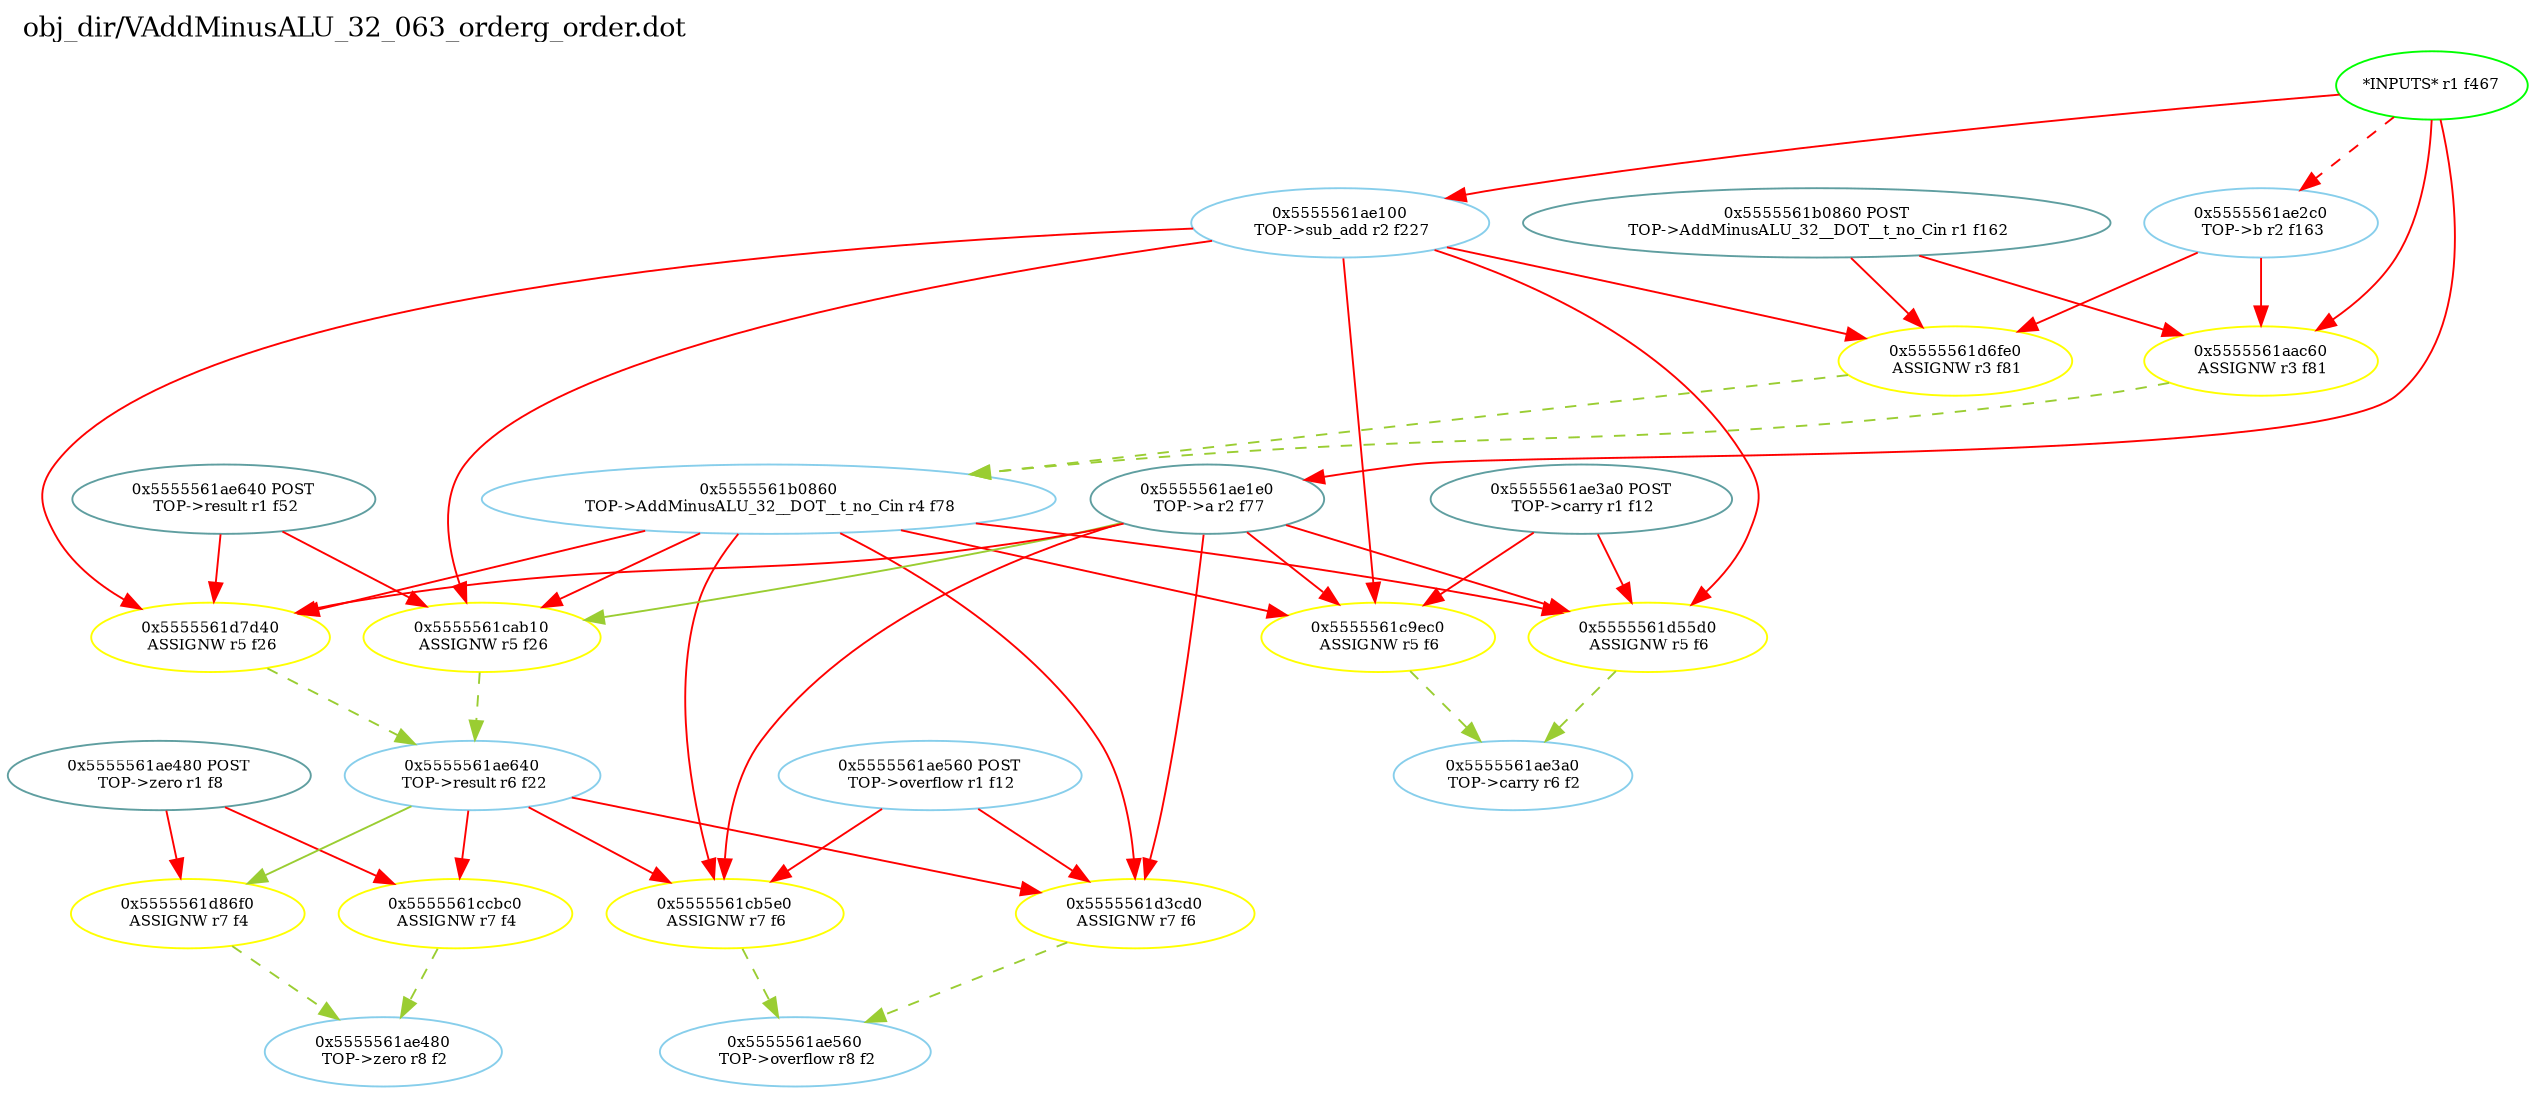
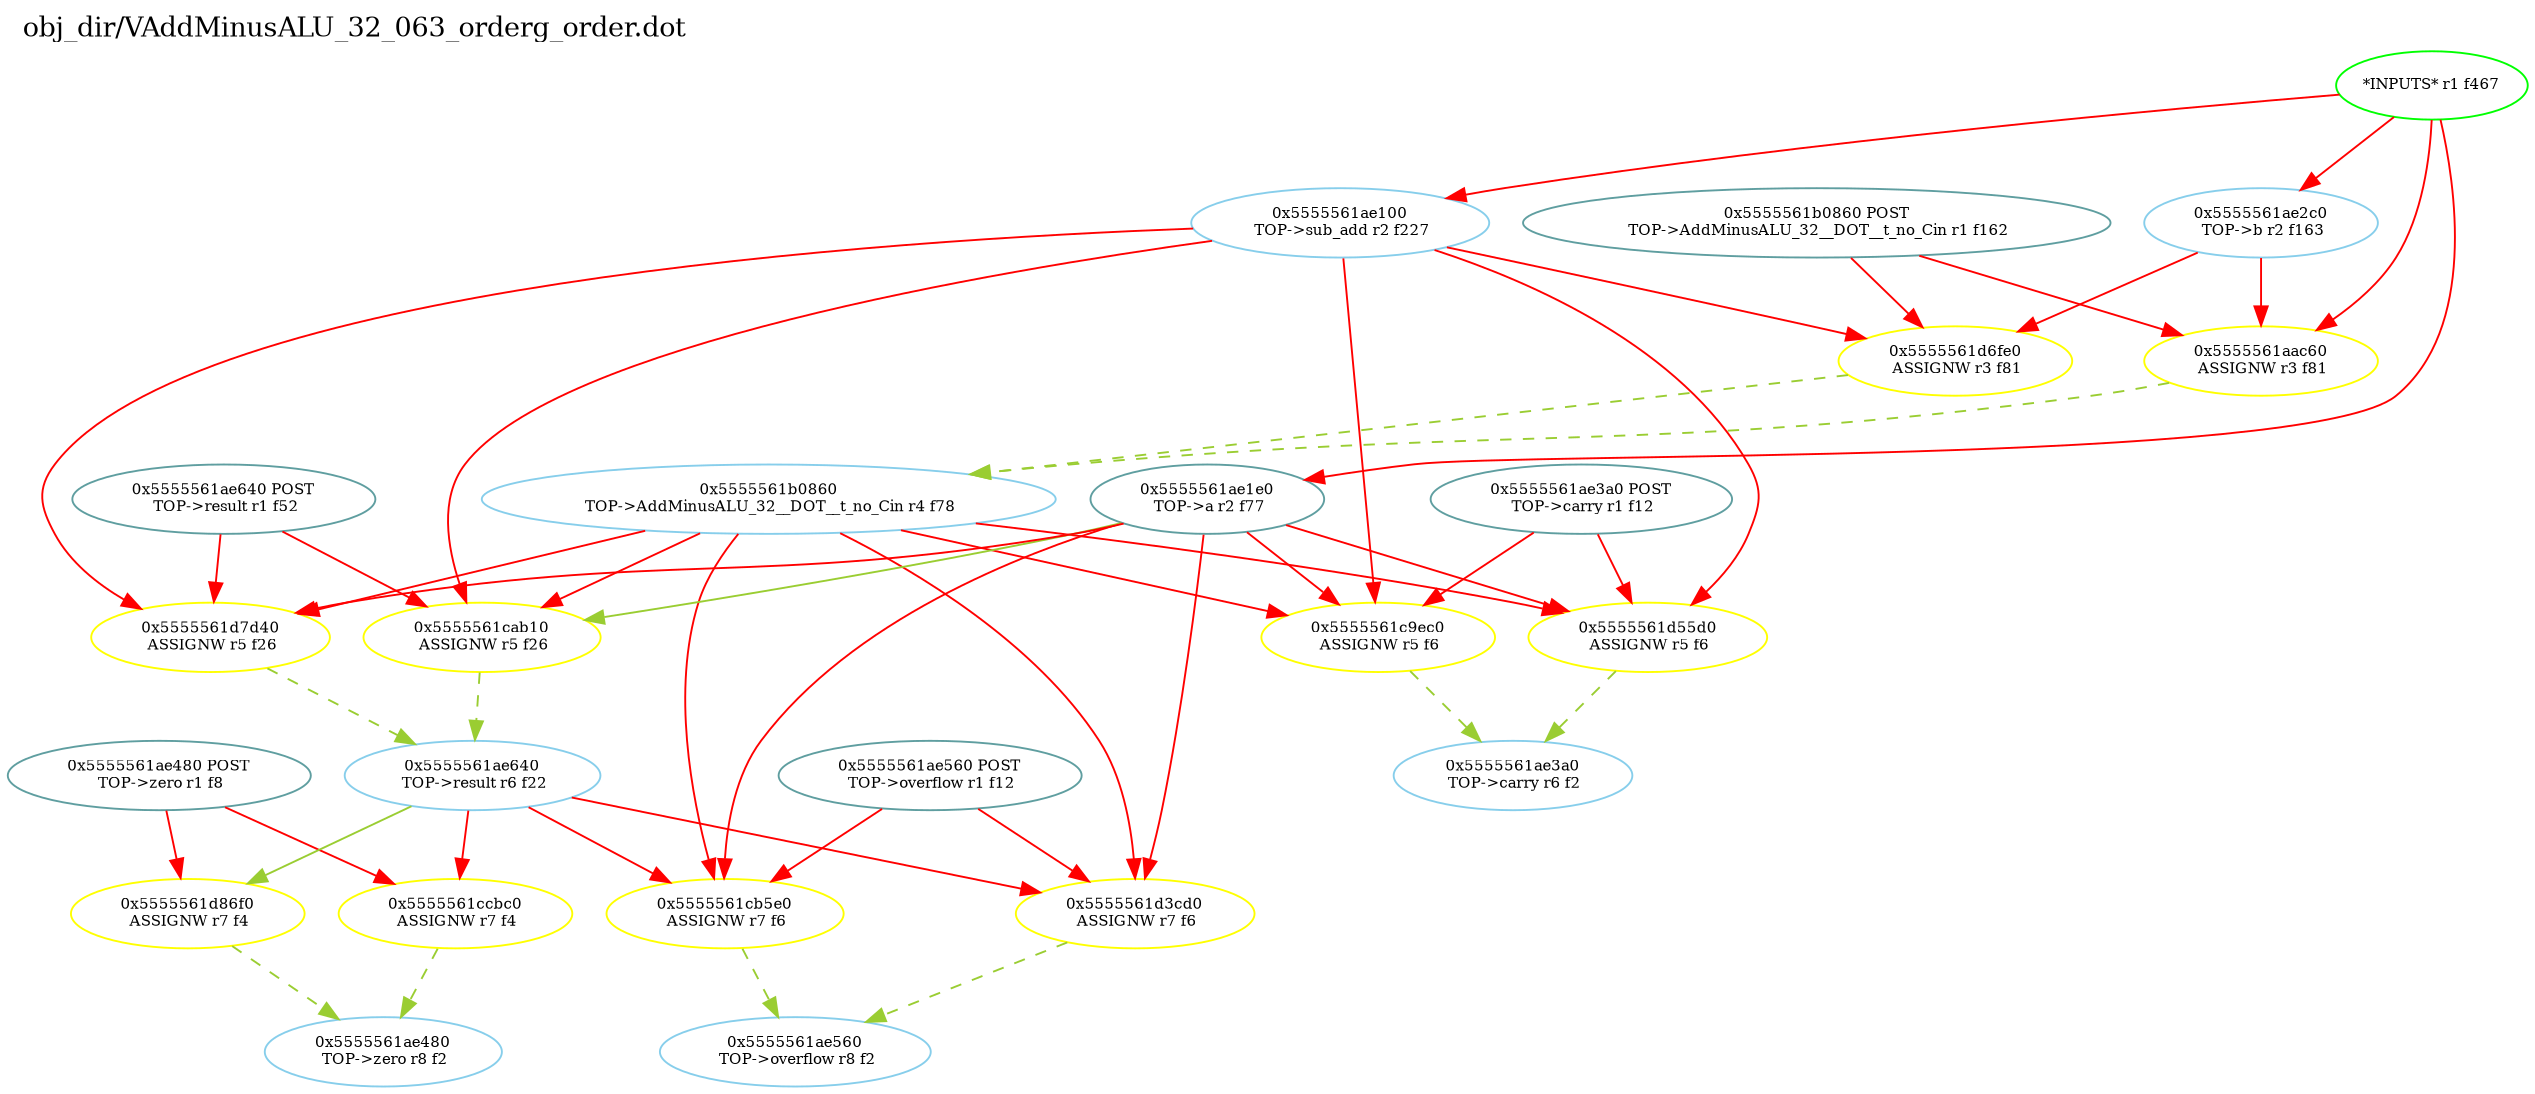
(2355, 148) -> (2355, 148)
(930, 776) -> (930, 776)
